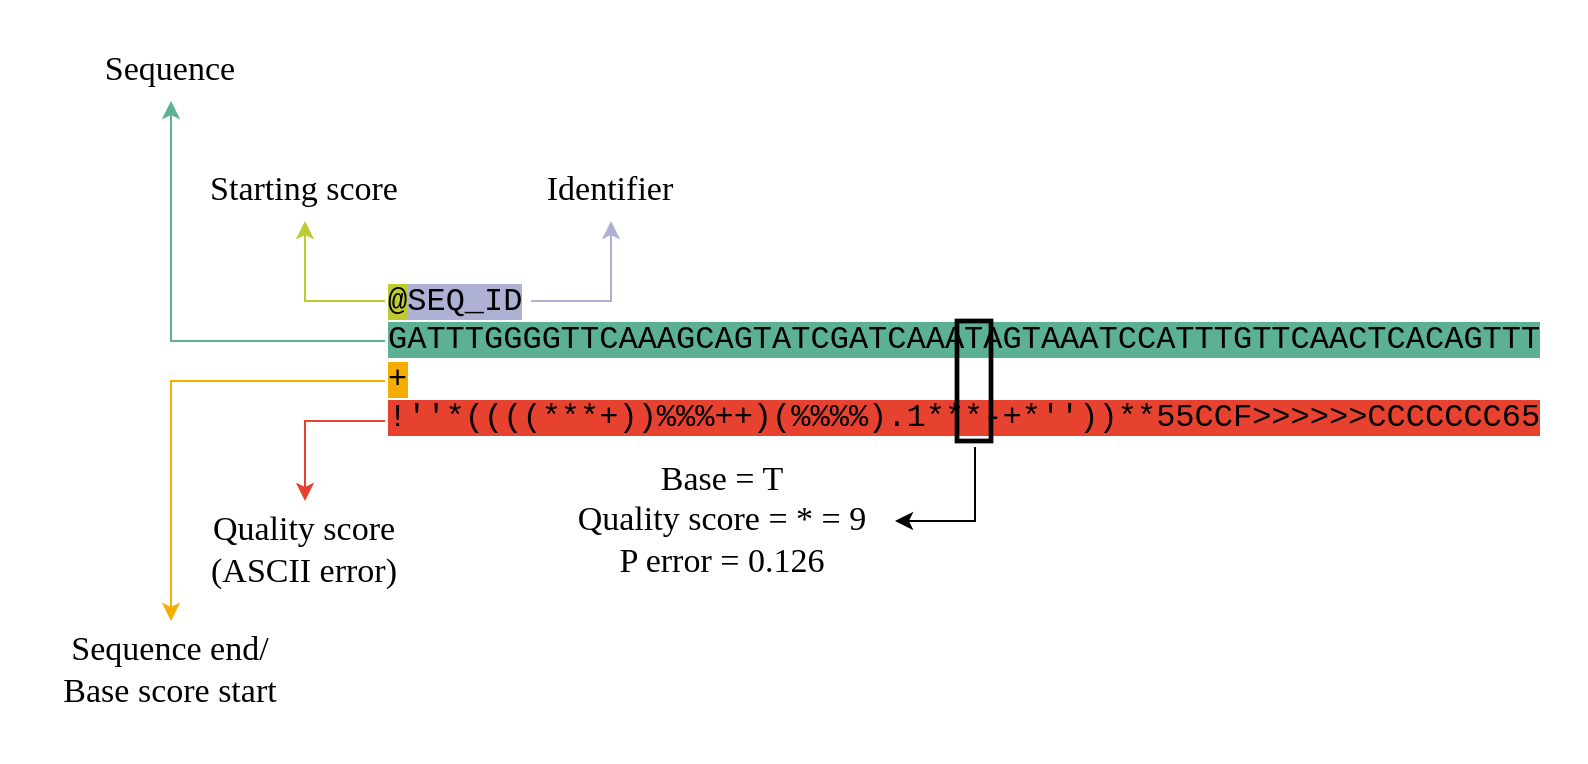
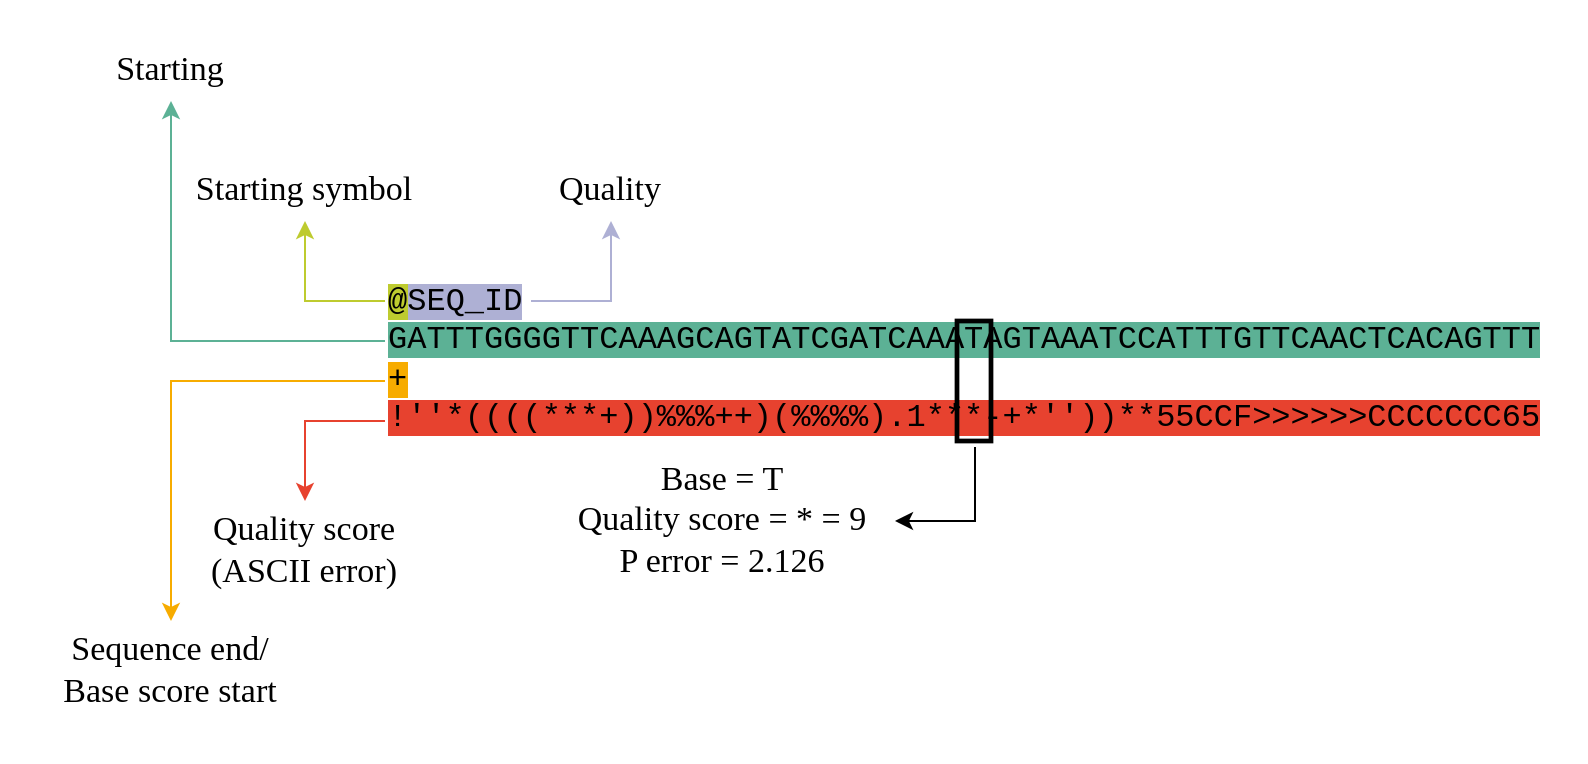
(171, 71) -> (171, 71)
(305, 191) -> (305, 191)
(611, 191) -> (611, 191)
(723, 521) -> (723, 521)
